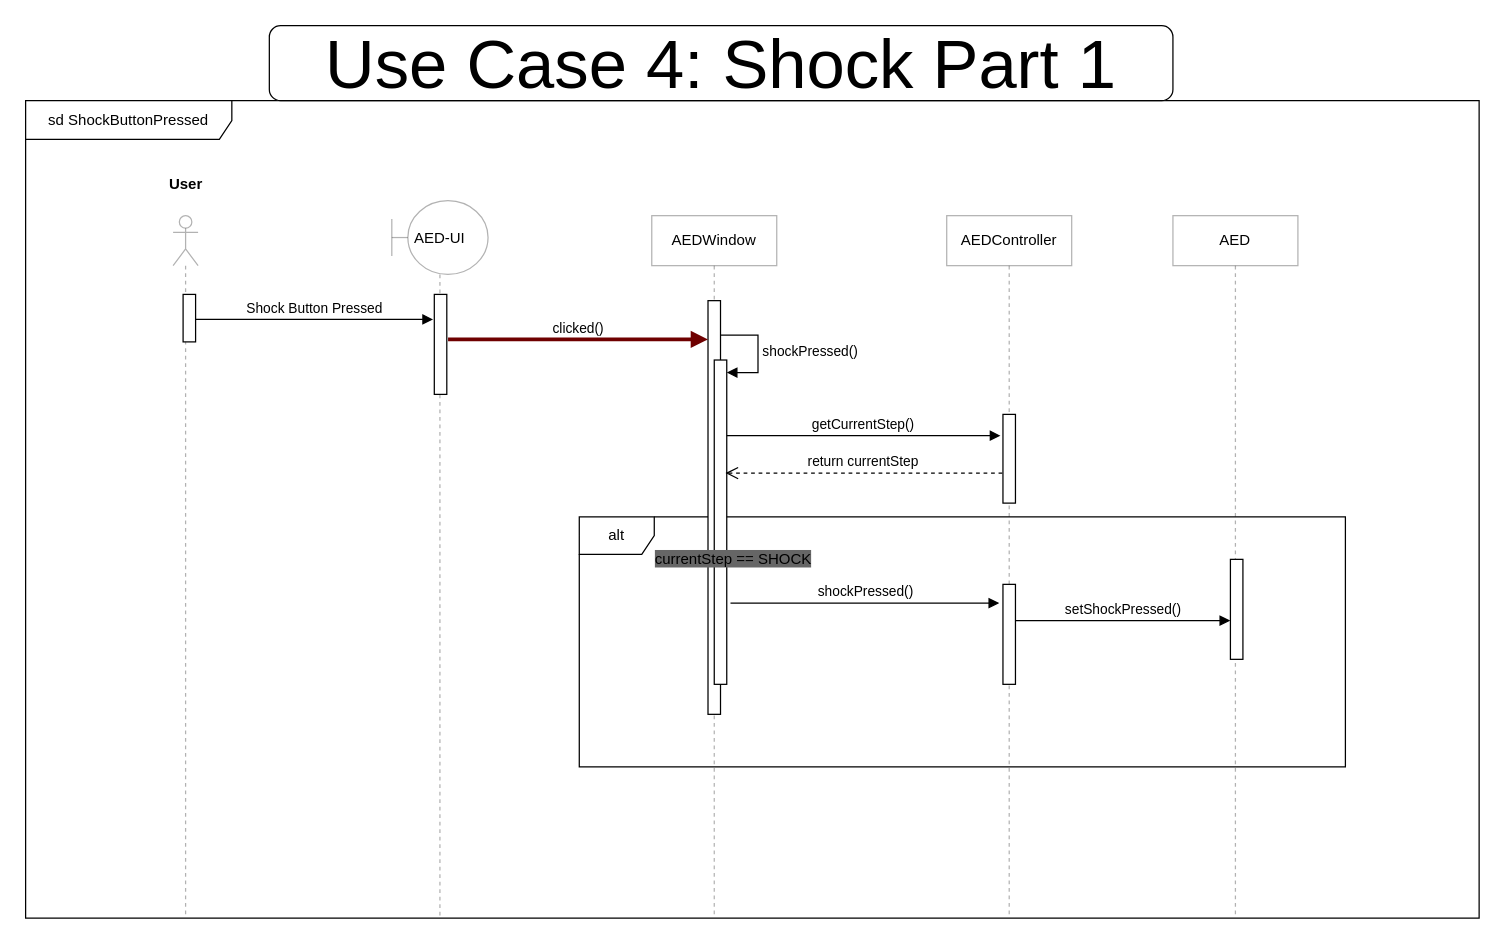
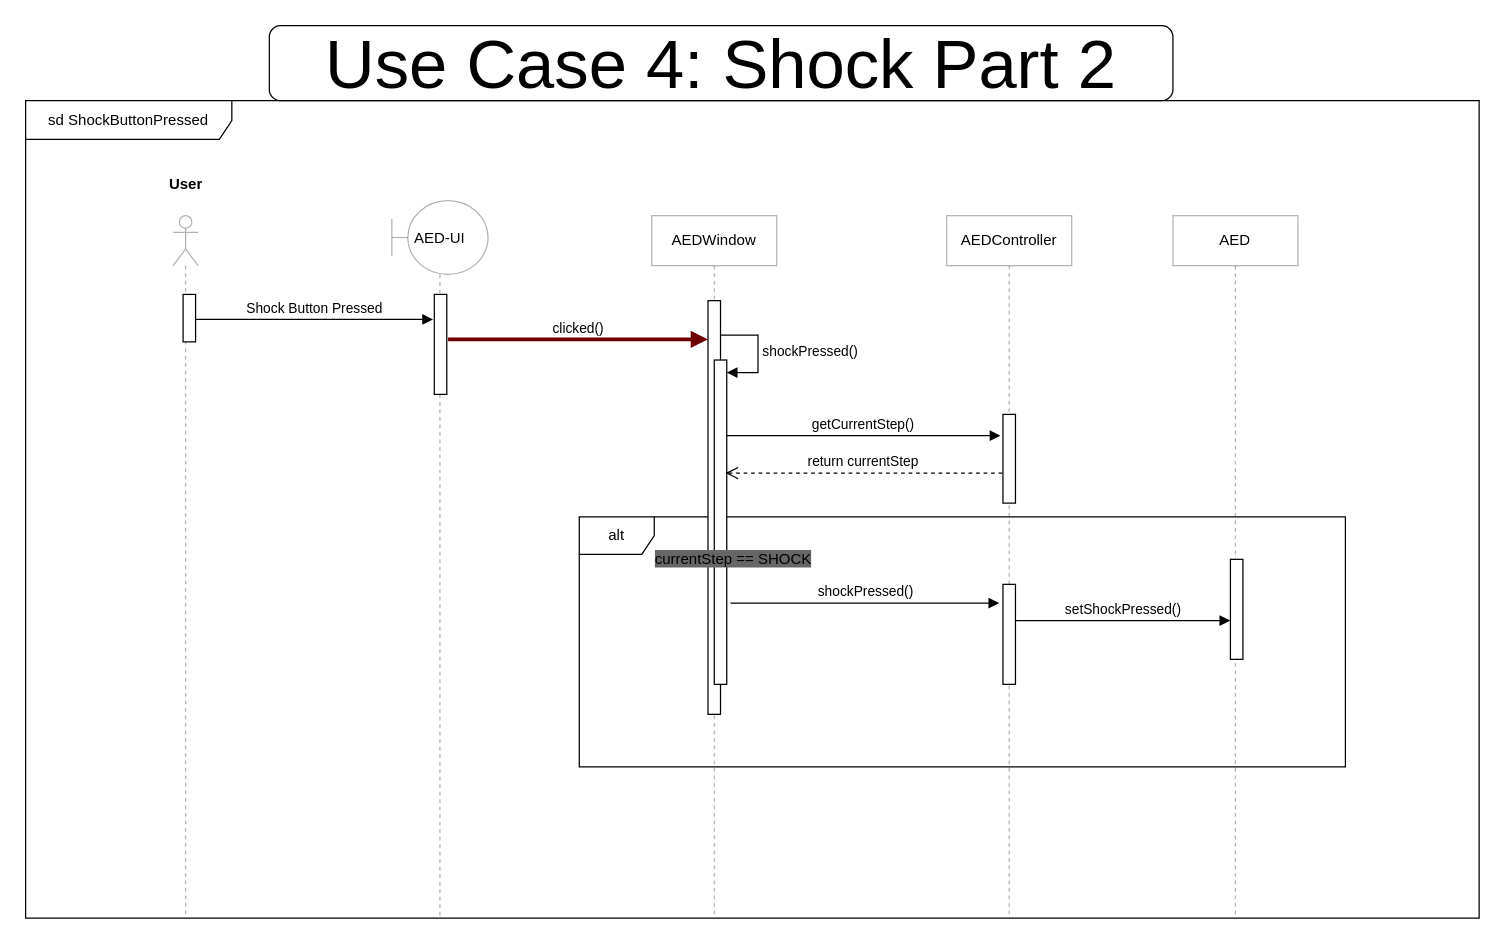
(721, 63) -> (721, 63)
